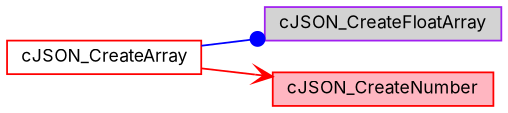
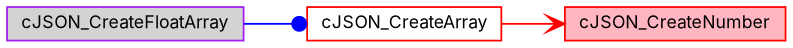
(226, 43) -> (268, 24)
